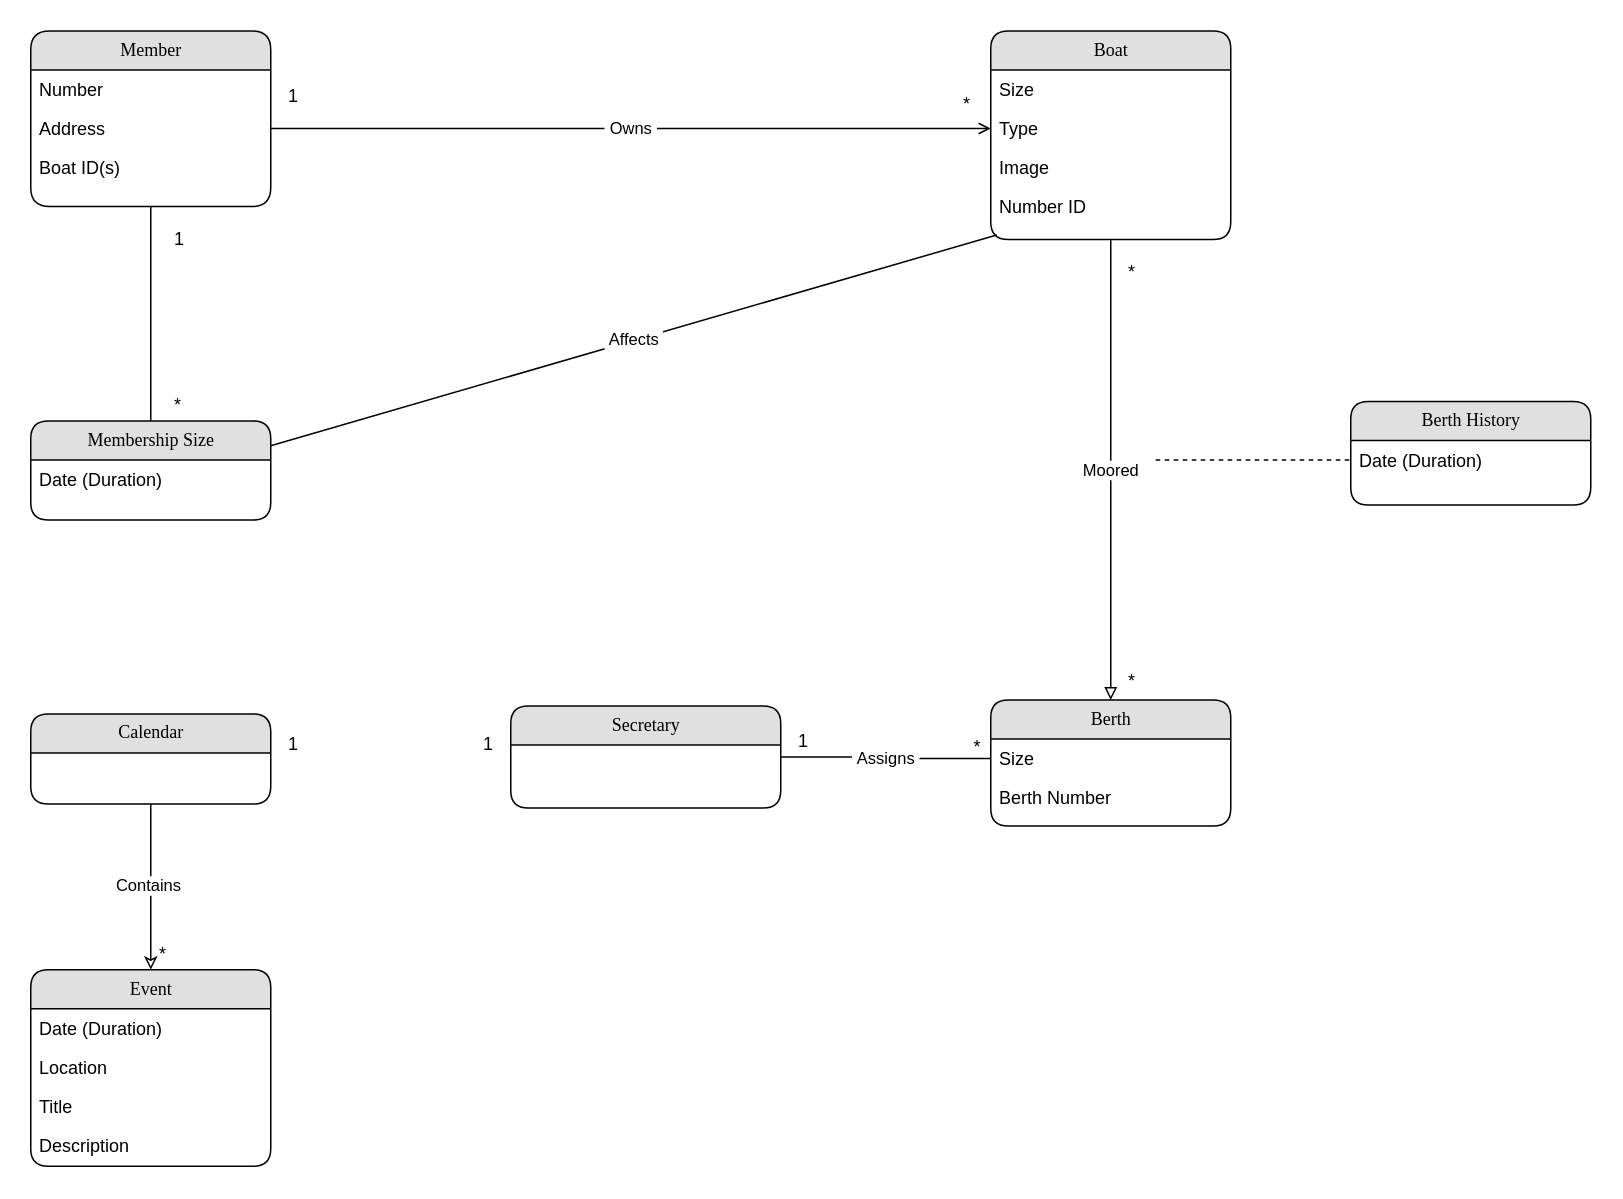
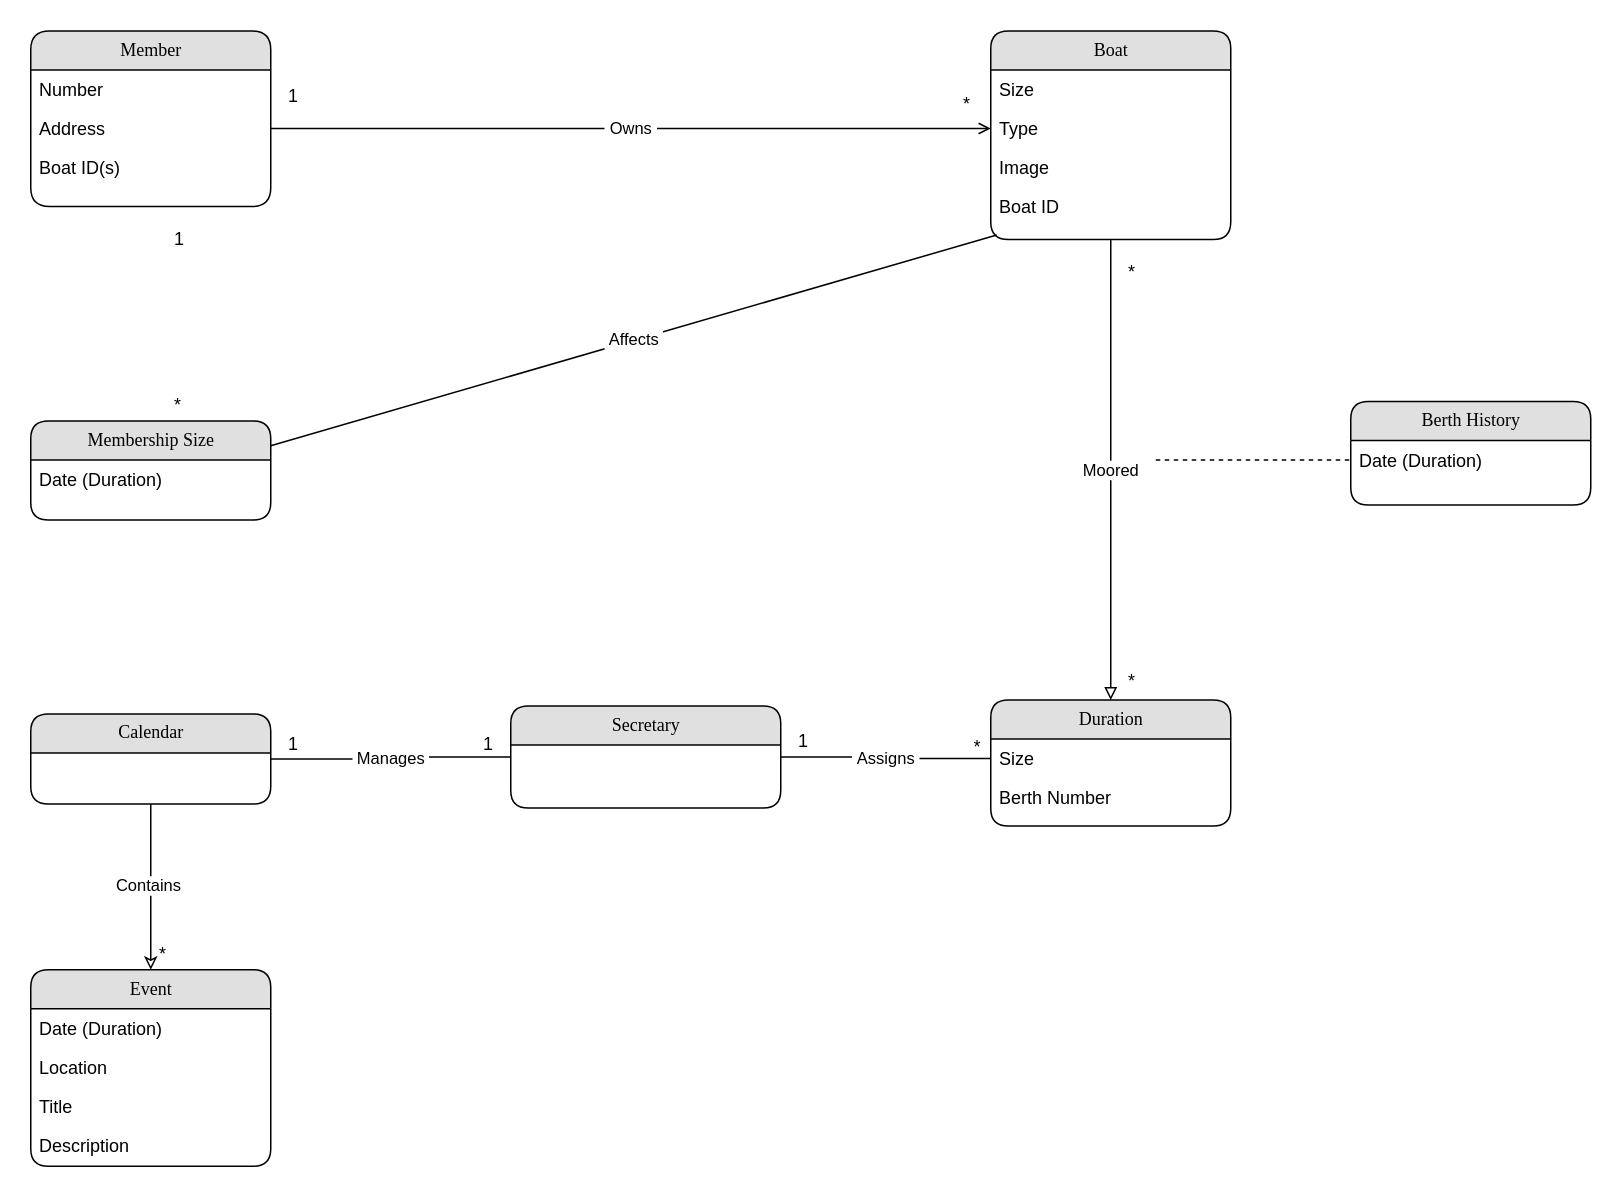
(1043, 208) -> (1033, 208)
(151, 314) -> none
(1112, 719) -> (1112, 719)
none -> (391, 757)
